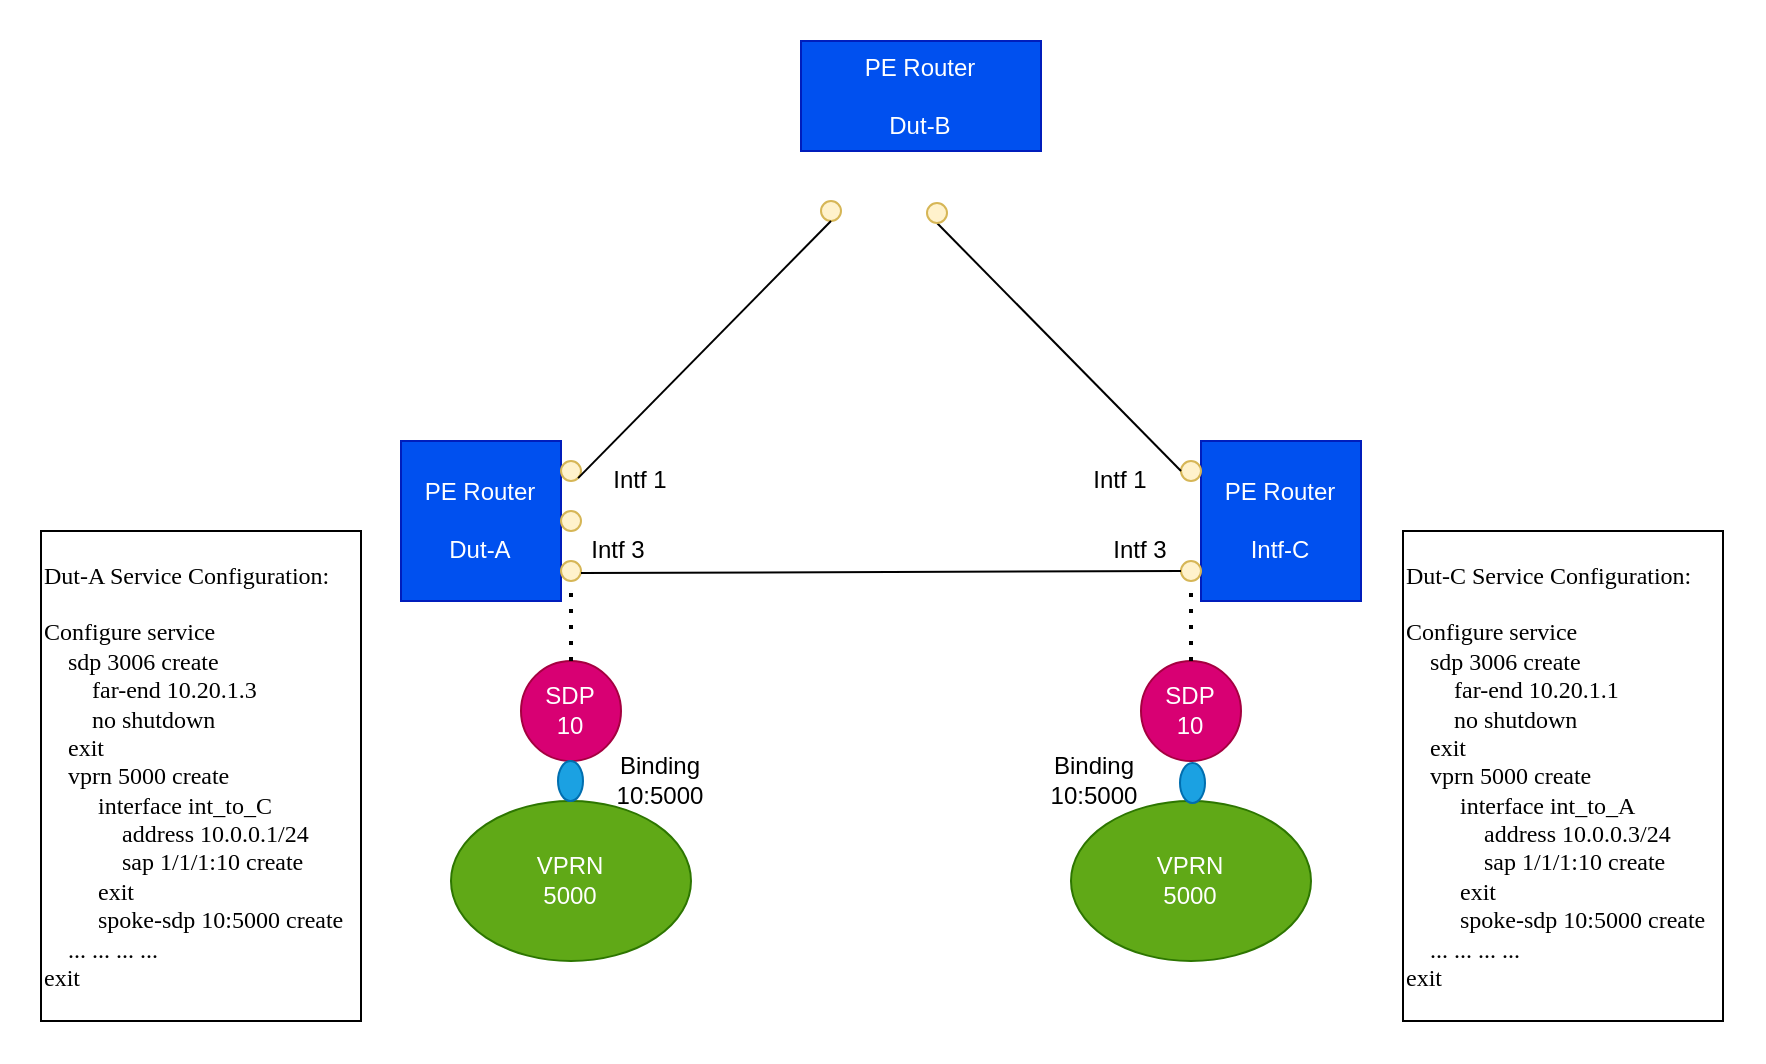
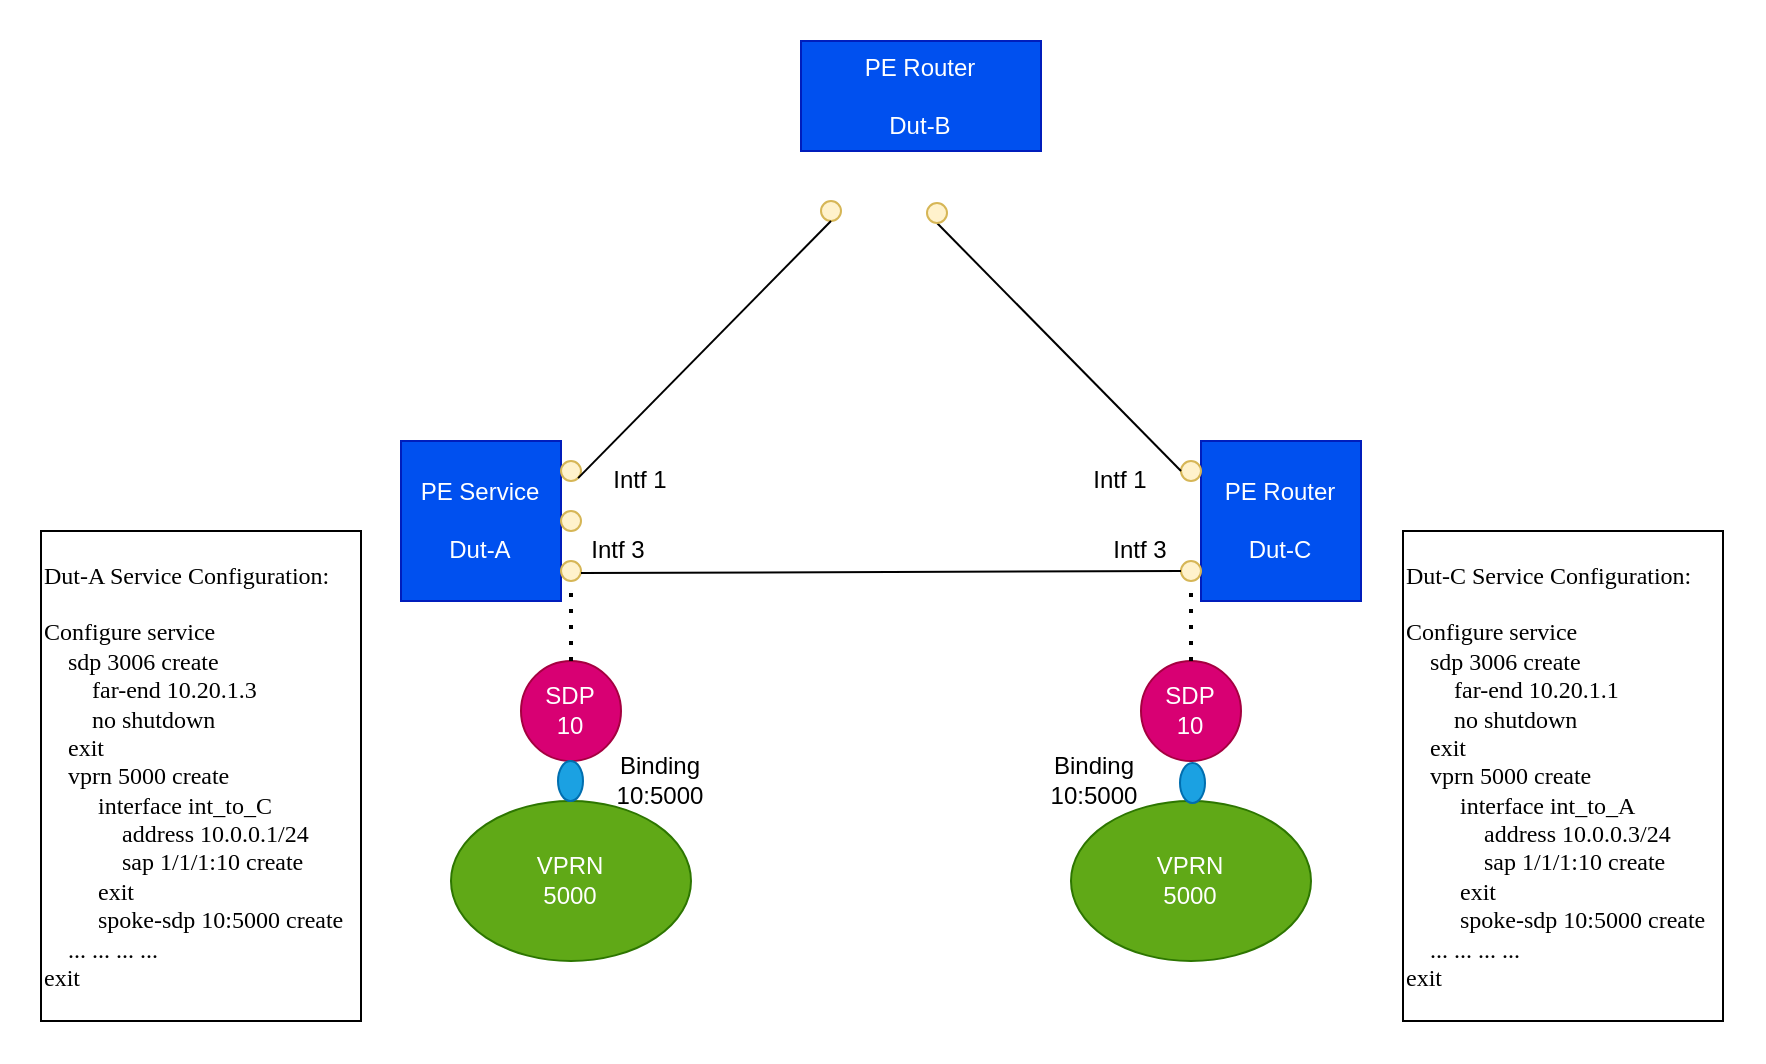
(481, 521) -> (481, 521)
(1281, 521) -> (1281, 521)
